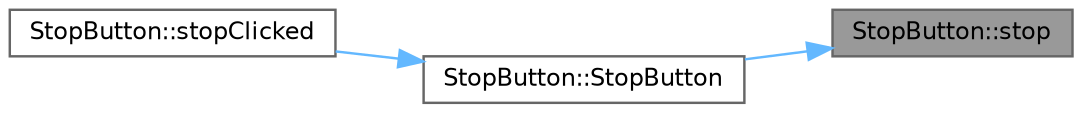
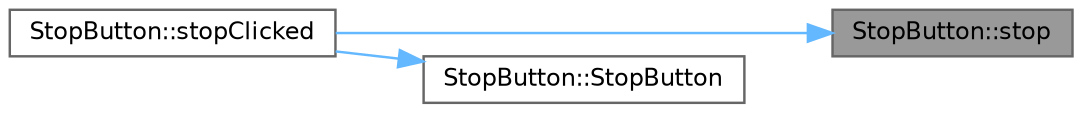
(776, 55) -> (572, 33)
